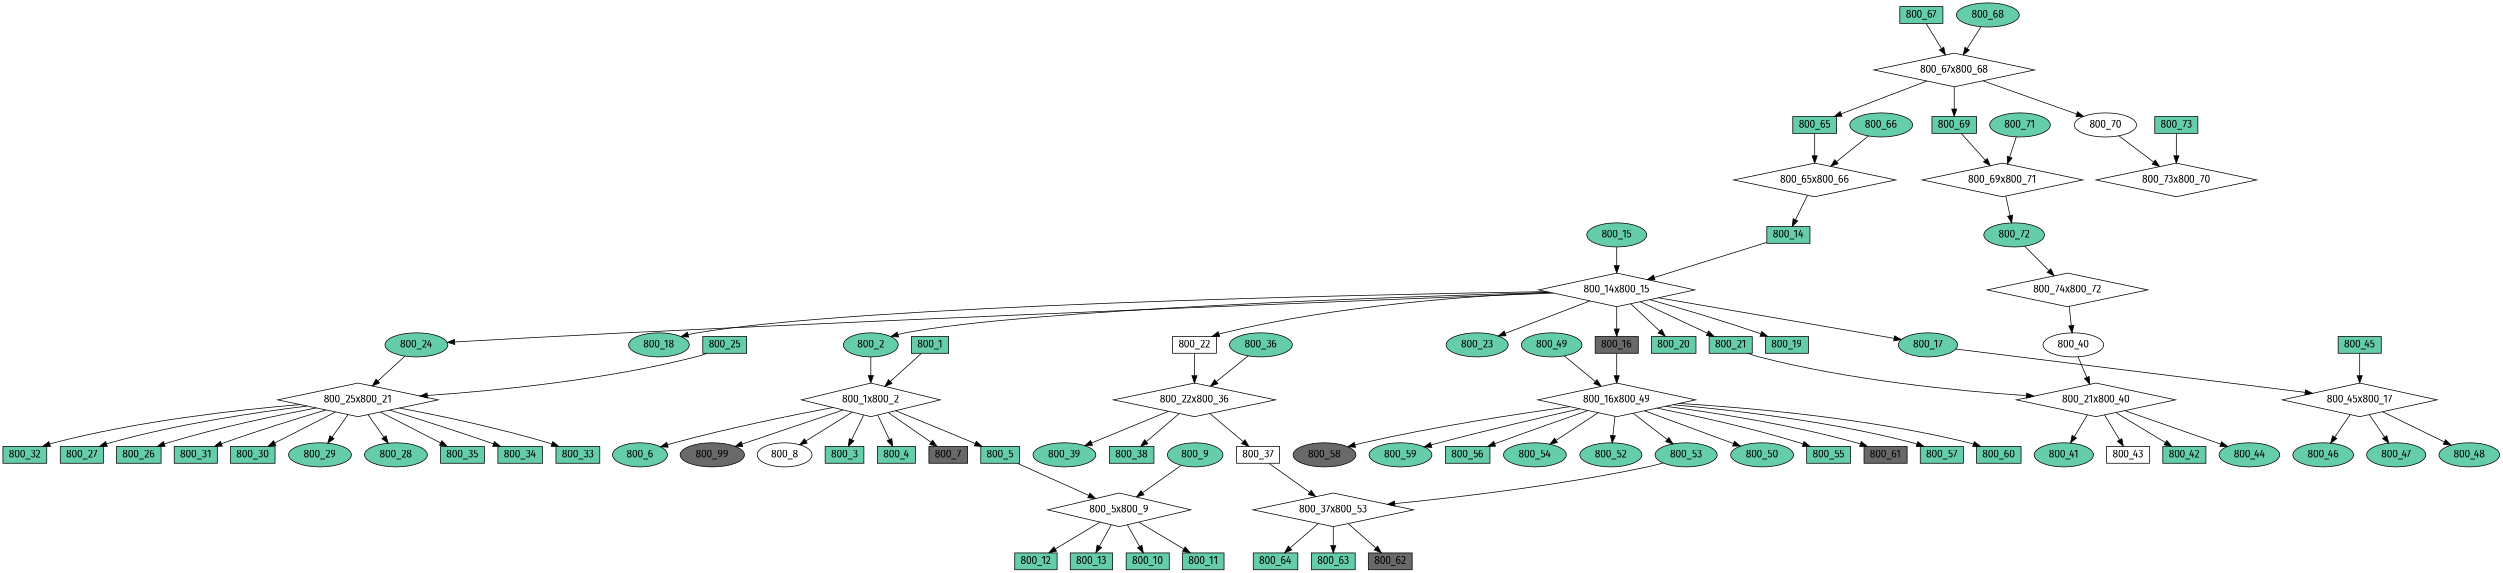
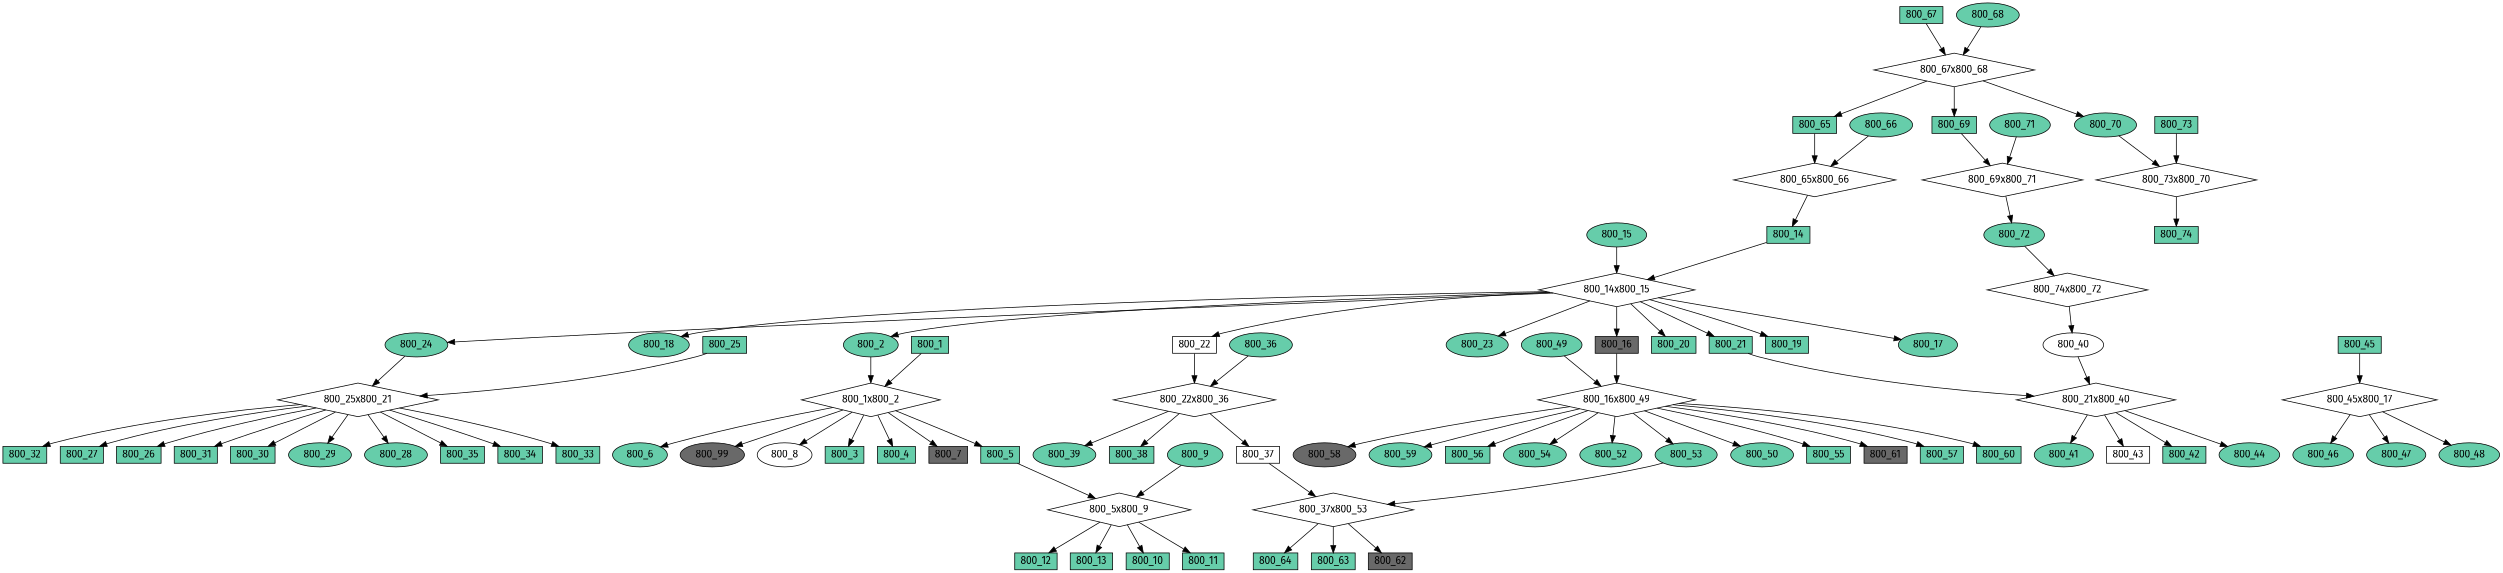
(2105, 125) -> (2105, 125)
none -> (2176, 235)
(2130, 371) -> none
